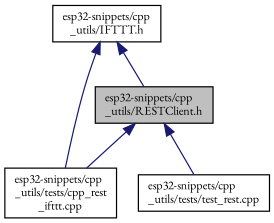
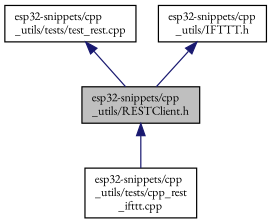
(78, 110) -> none
(182, 154) -> (110, 69)
